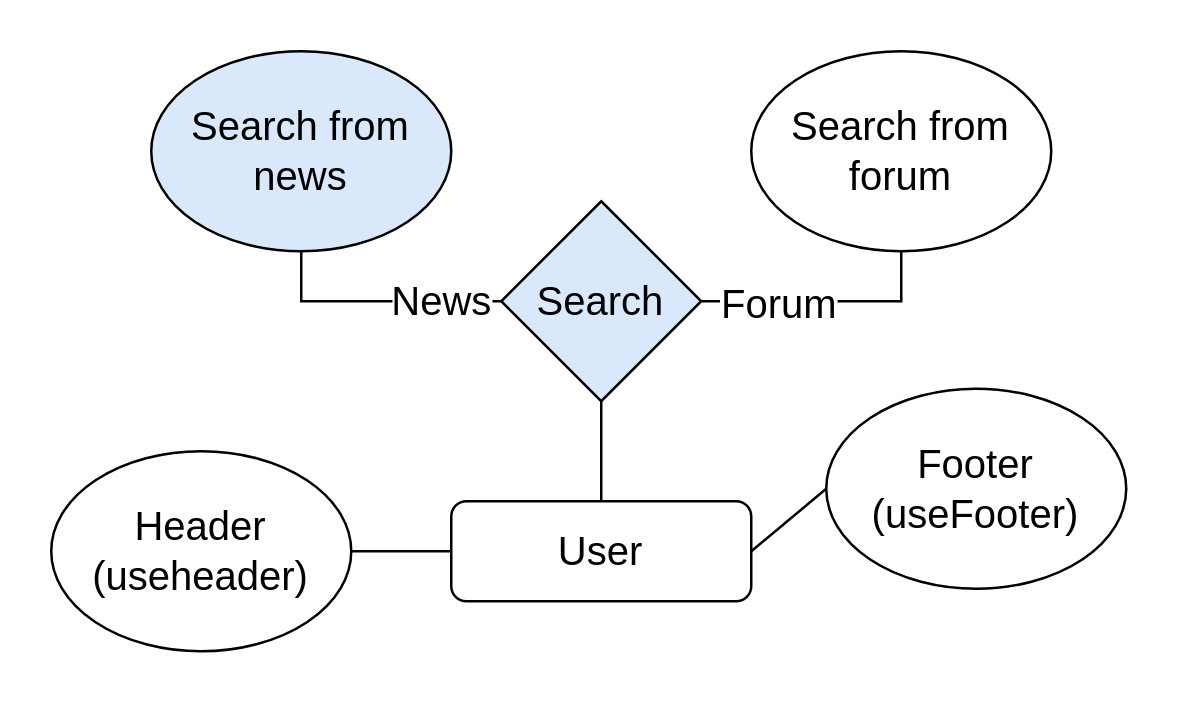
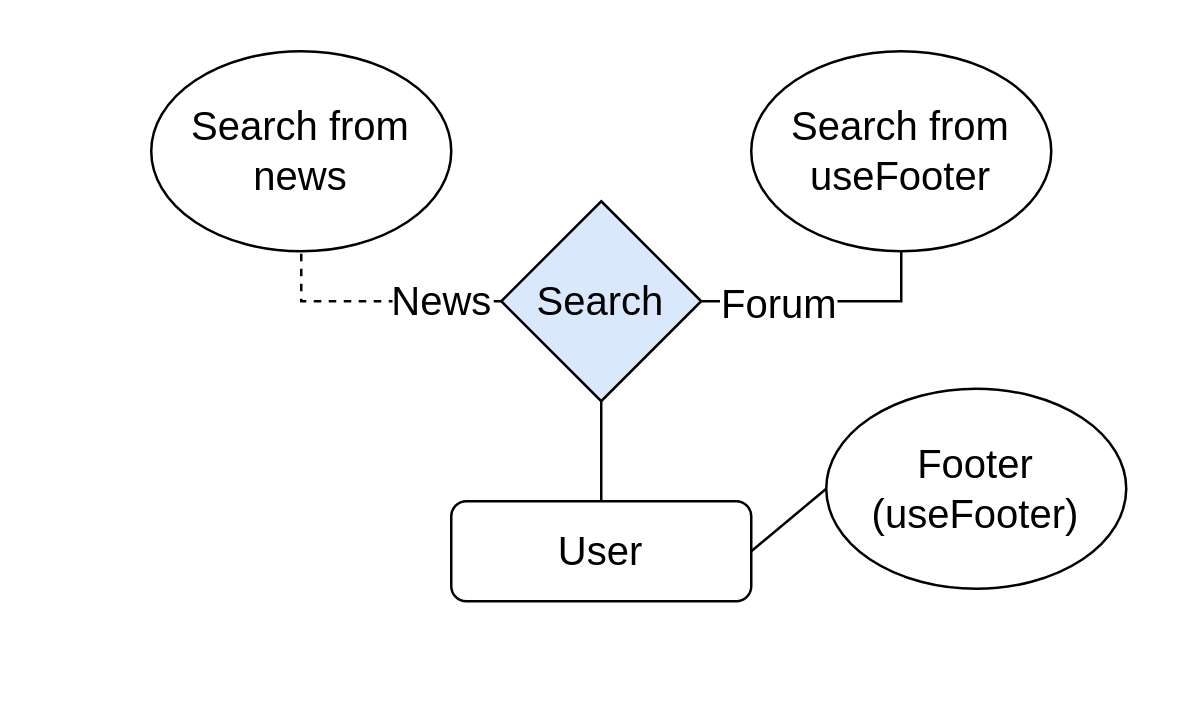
(301, 151) -> (301, 151)
(901, 151) -> (901, 151)
(321, 301) -> (321, 301)
(201, 551) -> none
(401, 551) -> none
